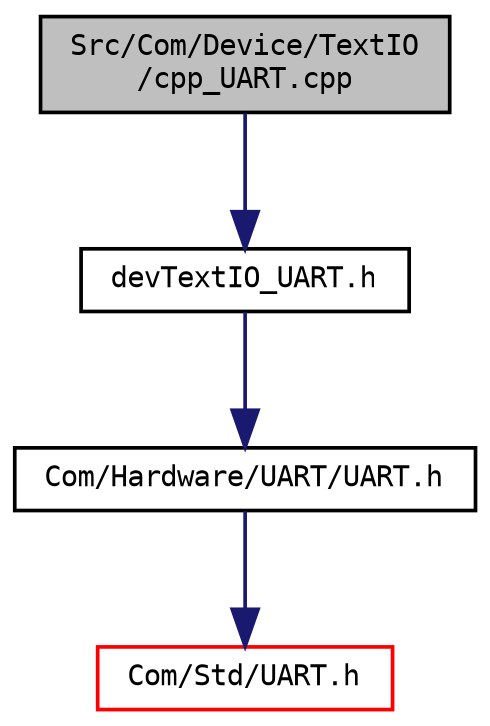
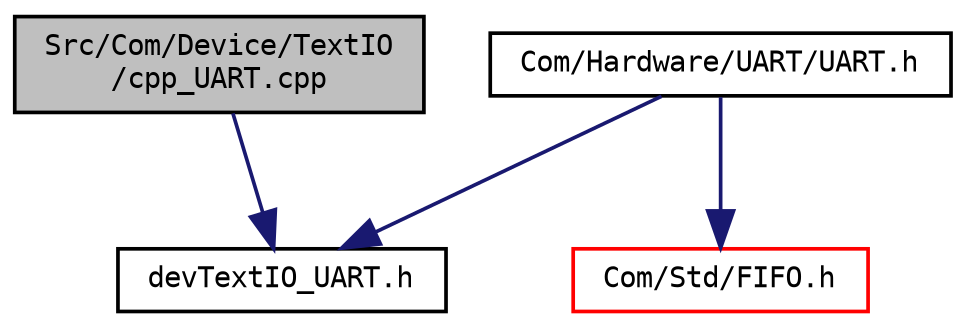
(245, 361) -> (519, 164)
(245, 678) -> (721, 280)
